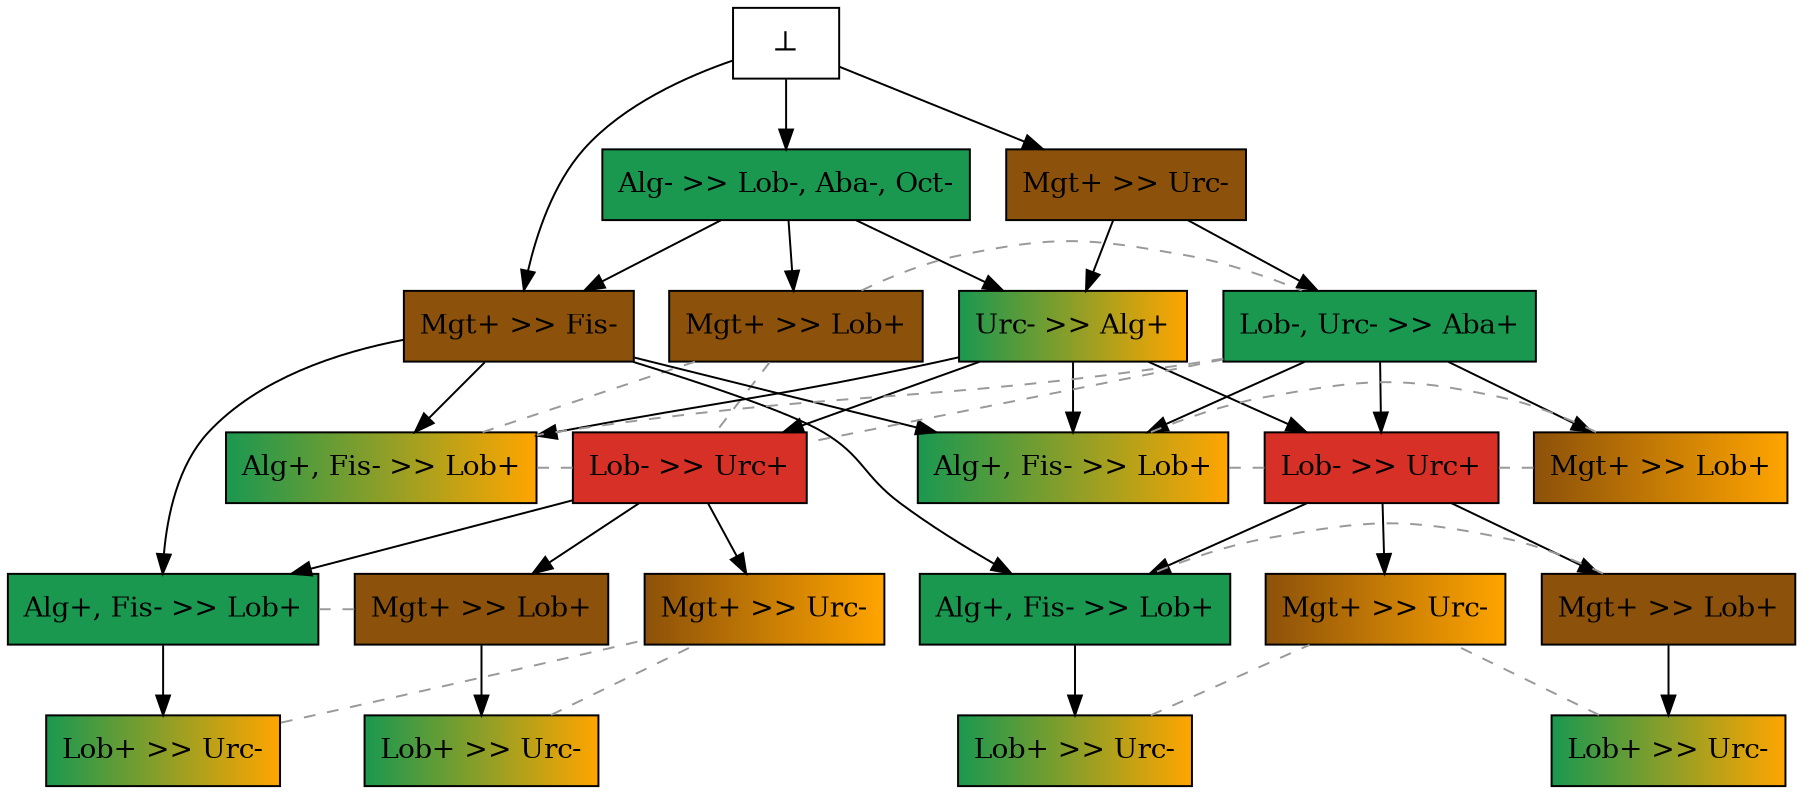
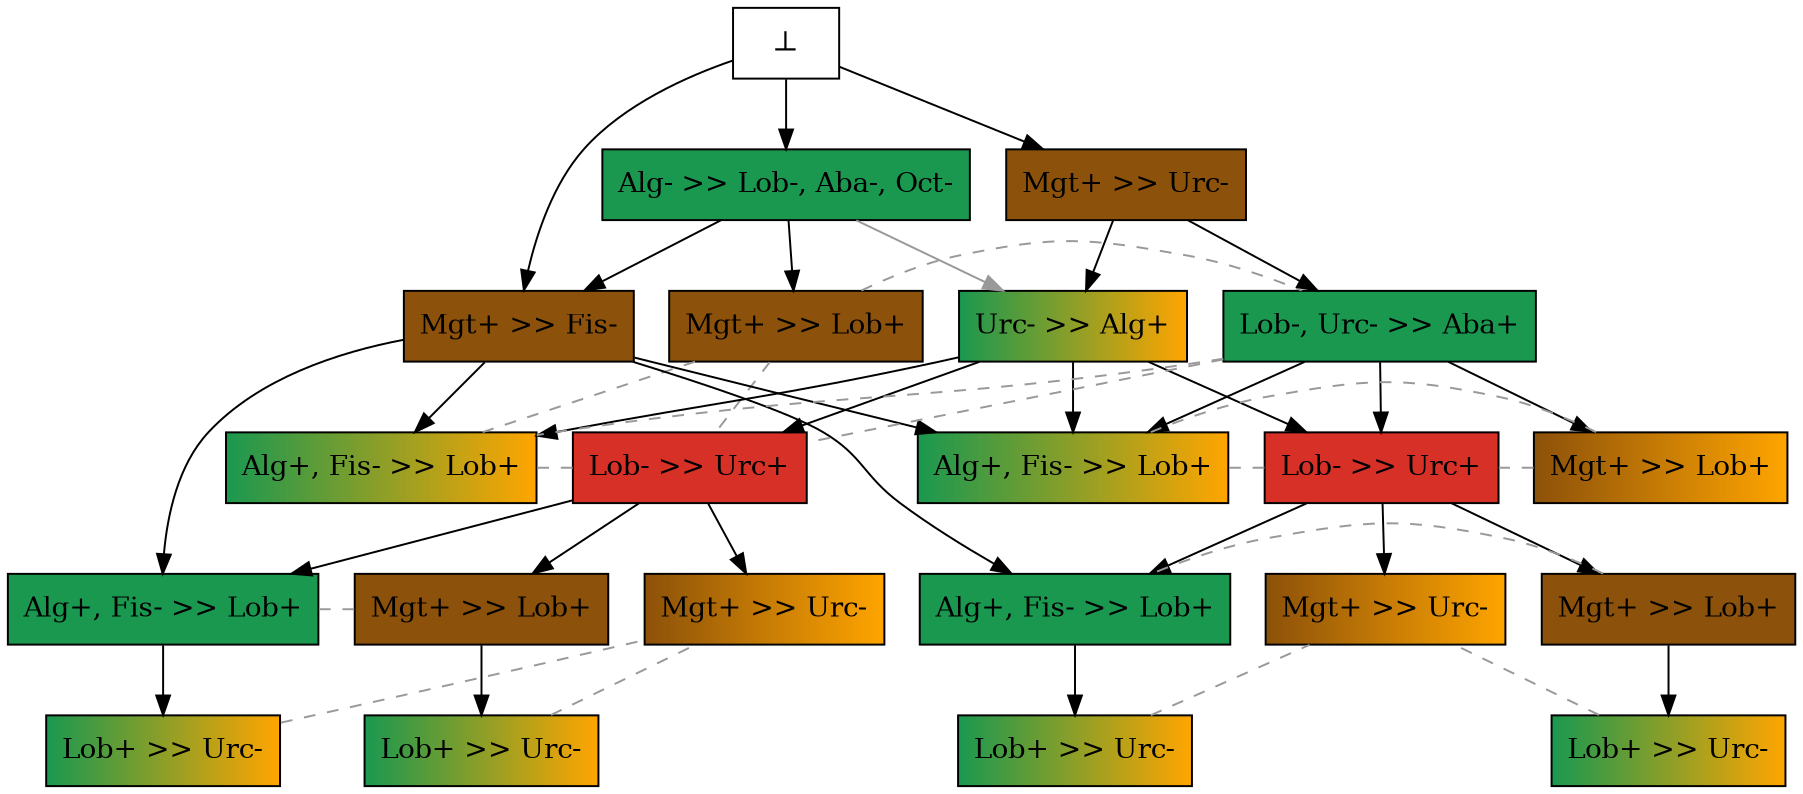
(921, 251) -> (921, 251)
